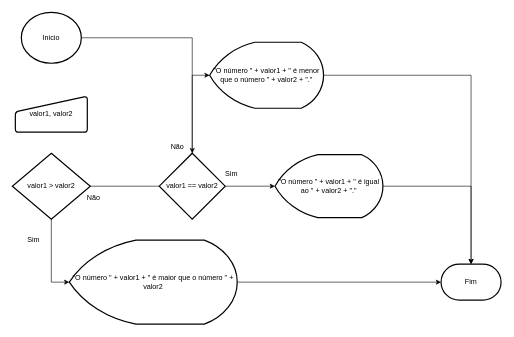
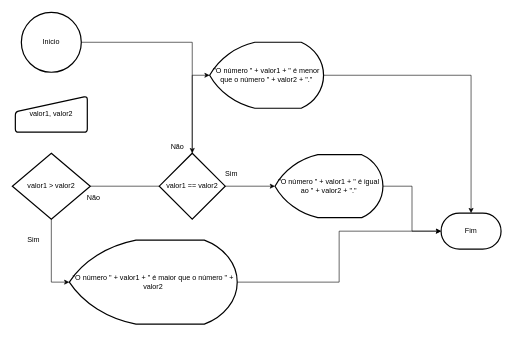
(51, 38) -> (51, 42)
(471, 282) -> (471, 231)
